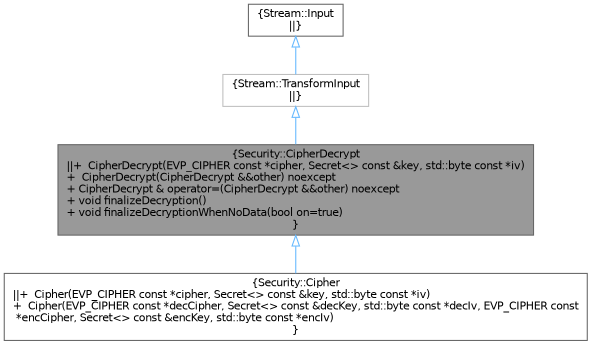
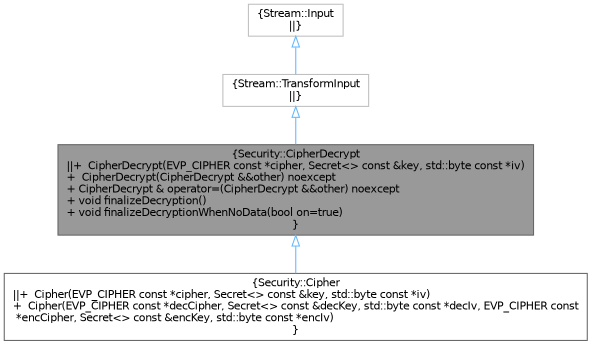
(296, 20) -> (296, 20)
